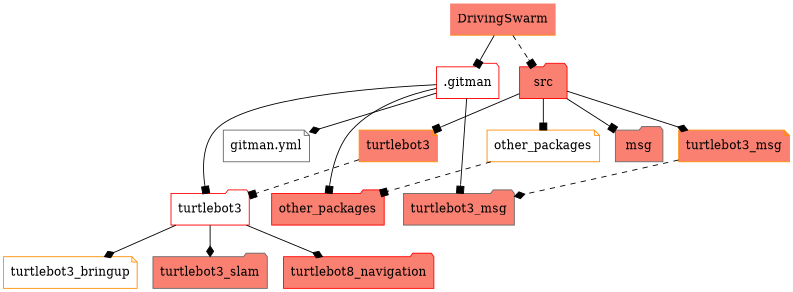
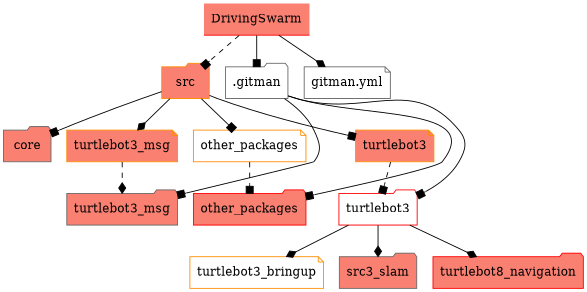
(503, 19) -> (257, 19)
(468, 83) -> (257, 83)
(543, 83) -> (186, 83)
(358, 117) -> (297, 48)
(639, 146) -> (27, 146)
(210, 273) -> (378, 273)
